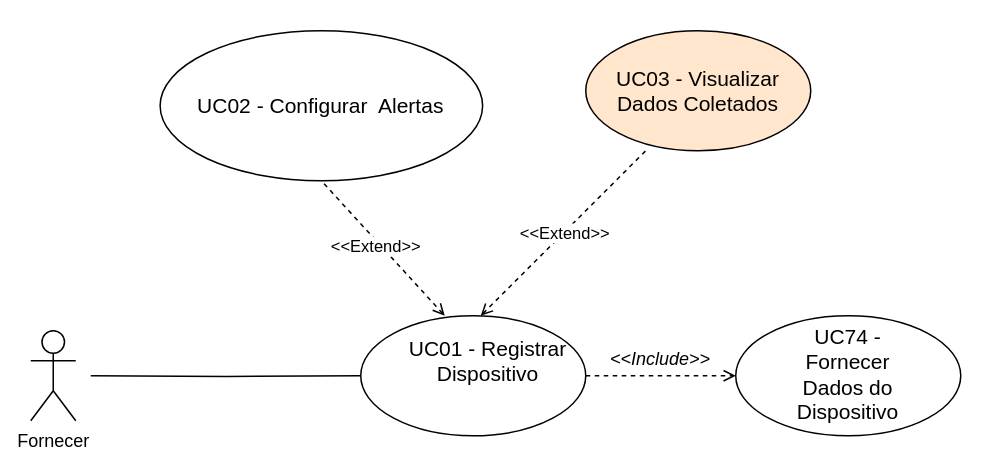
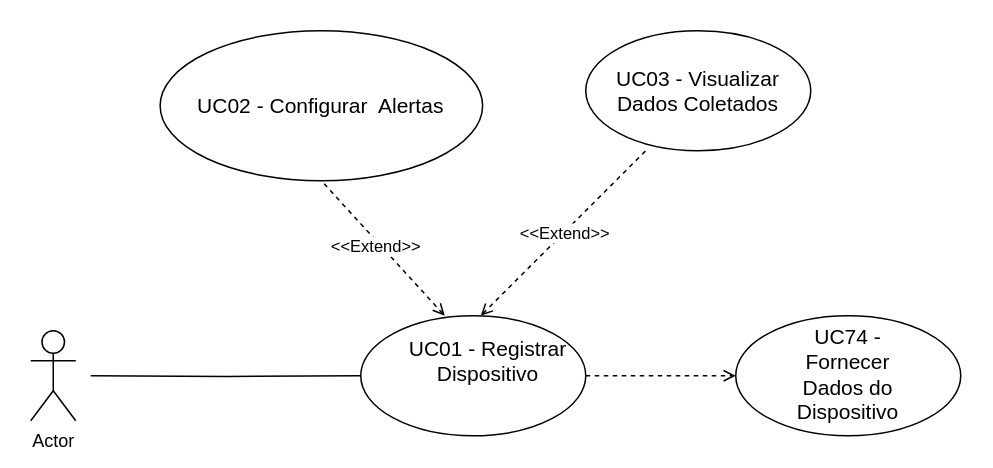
(698, 91) -> (698, 91)
(661, 359) -> none
(54, 442) -> (54, 442)
